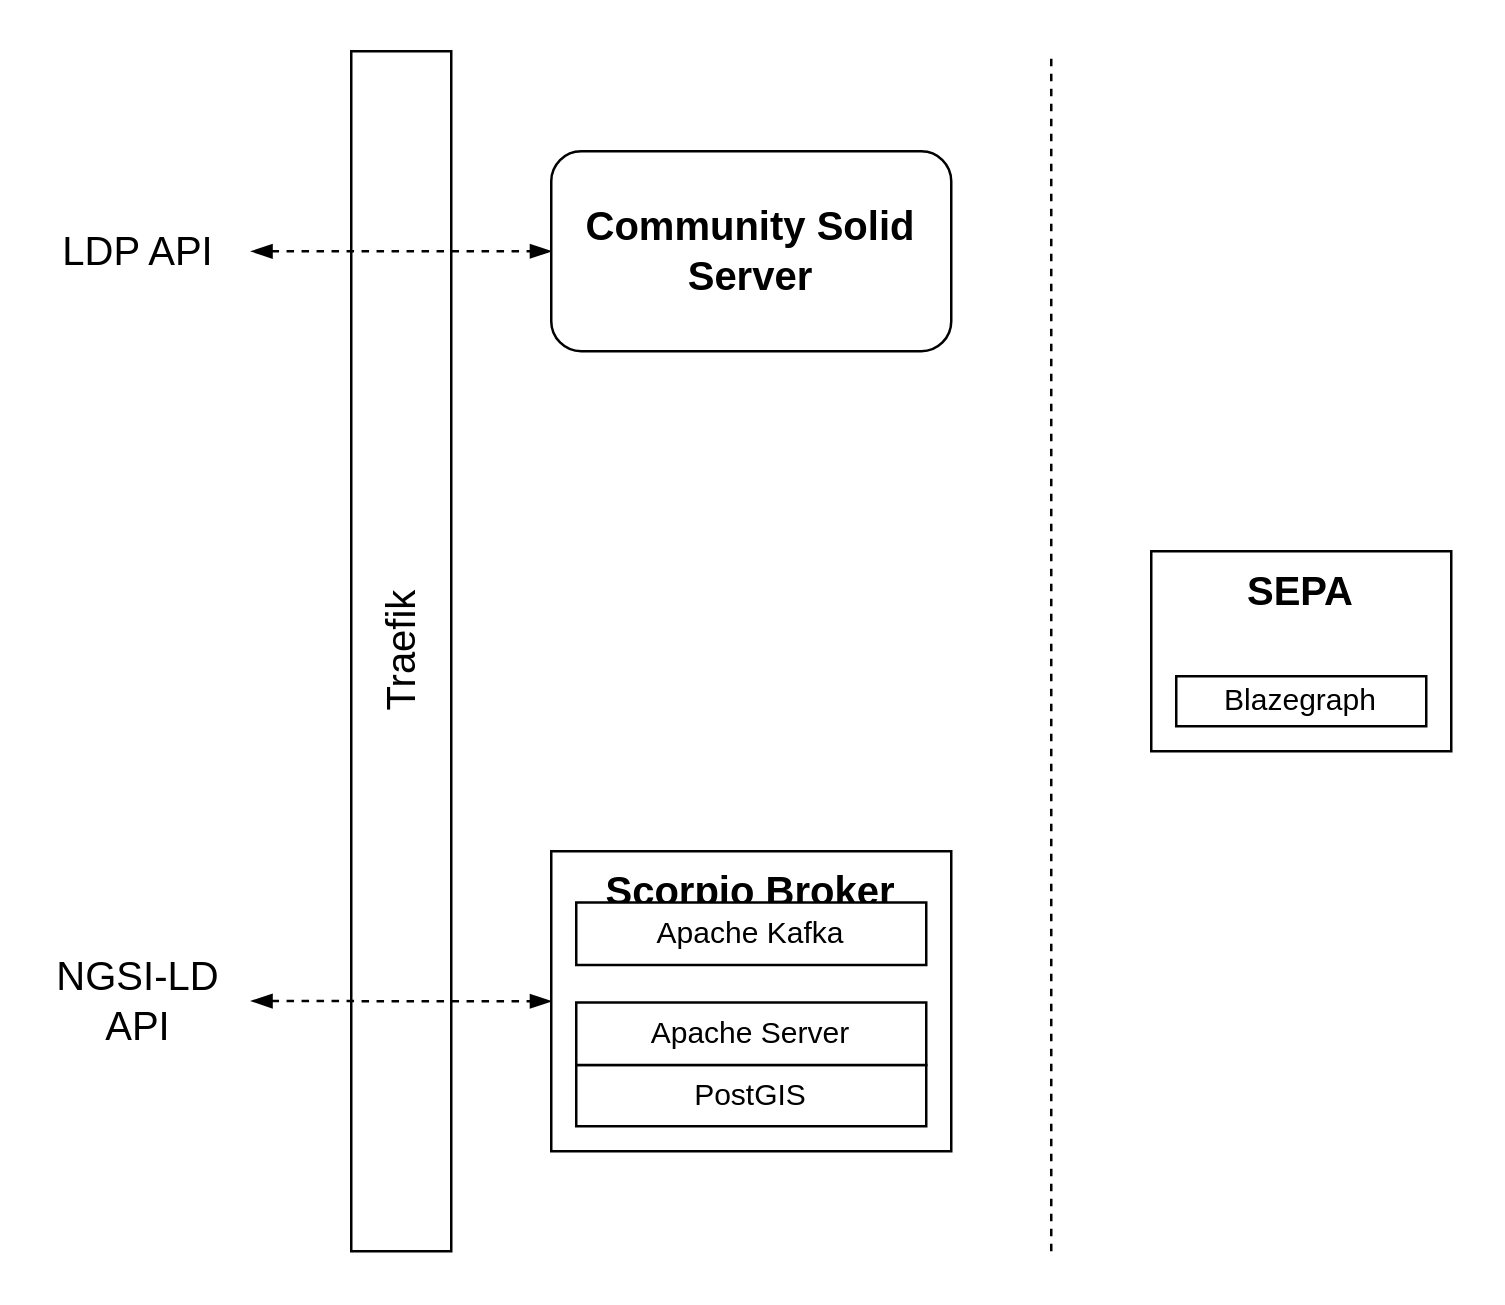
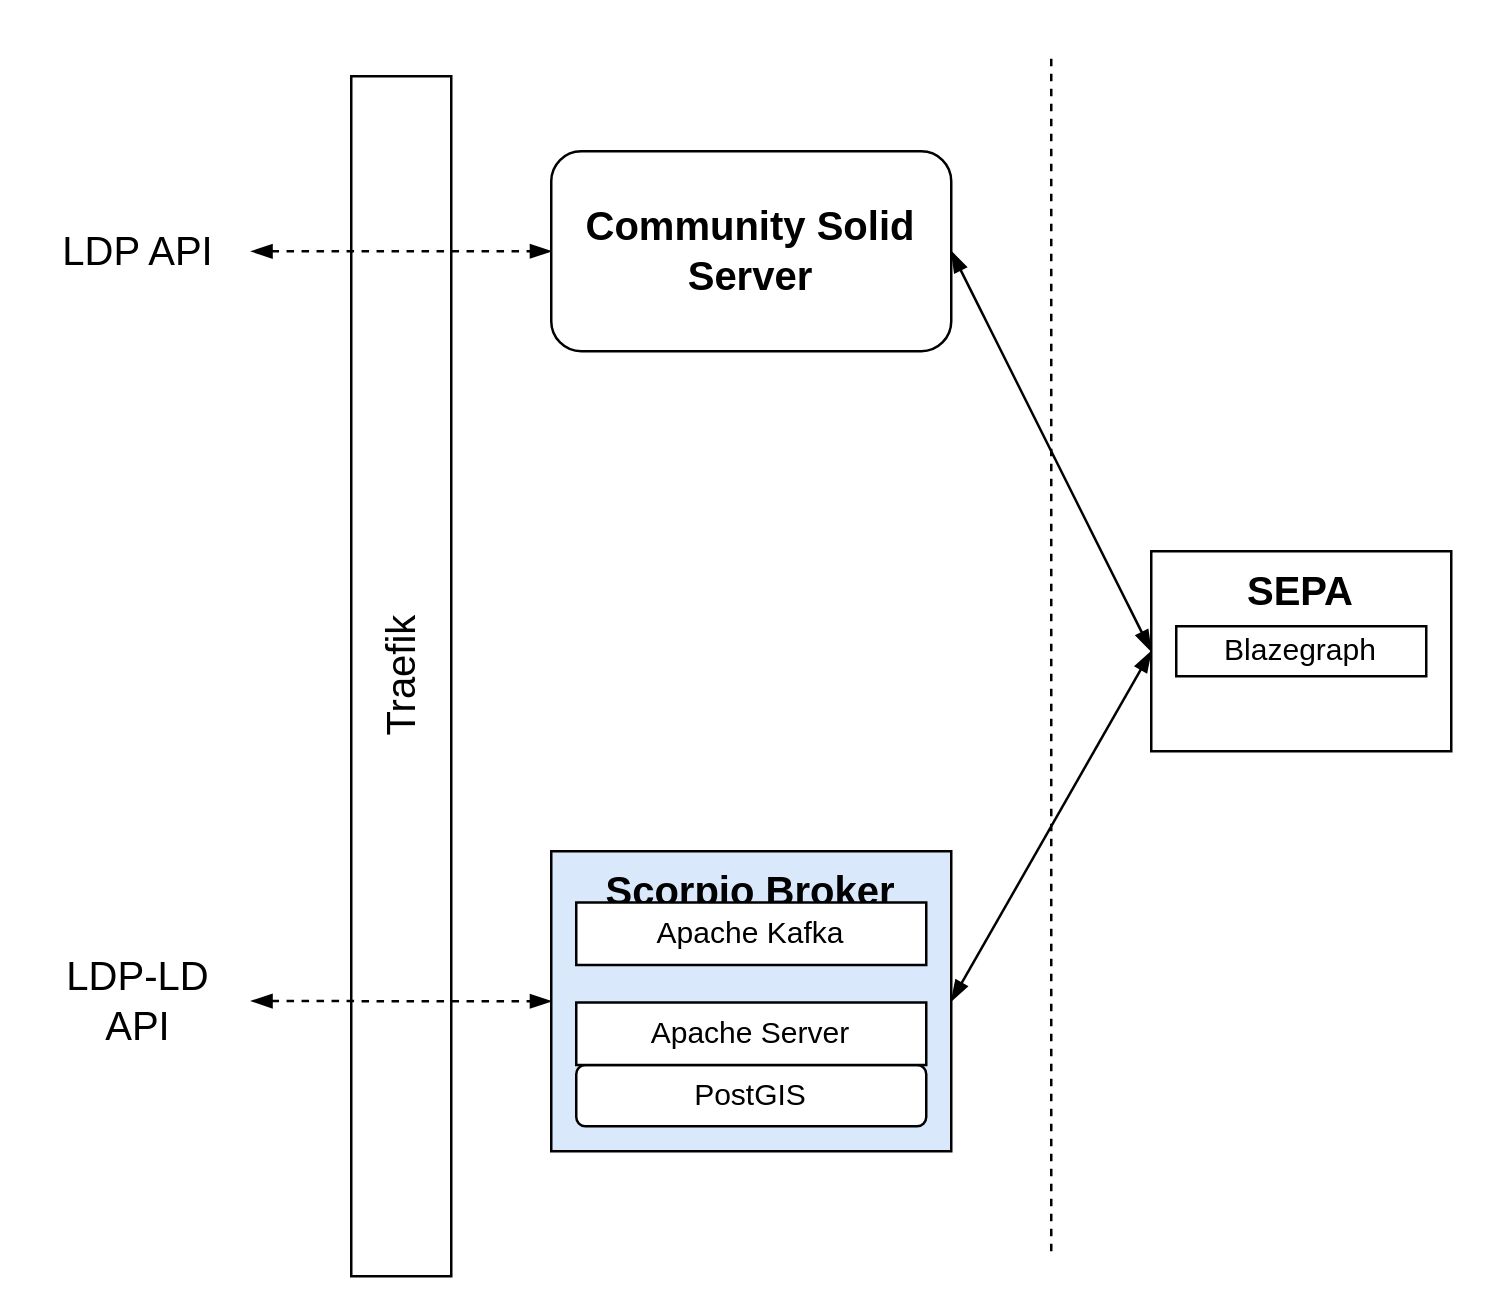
none -> (1098, 545)
(401, 651) -> (401, 676)
(1301, 701) -> (1301, 651)
none -> (1098, 745)
(139, 1001) -> (139, 1001)
(751, 1001) -> (751, 1001)
(751, 1096) -> (751, 1096)
